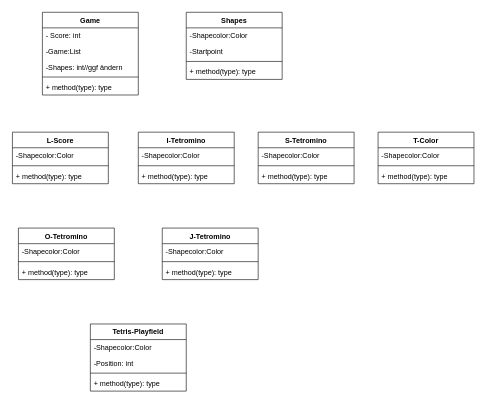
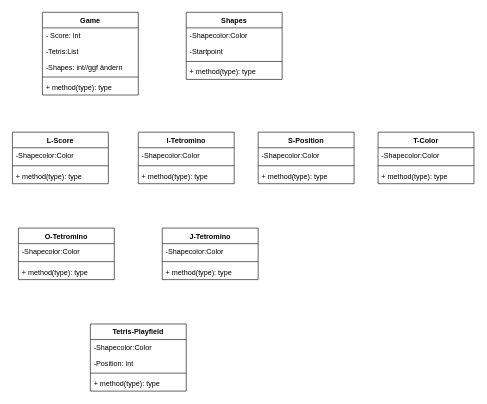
(64, 52) -> (67, 52)
(306, 140) -> (306, 140)
